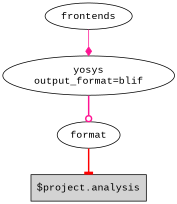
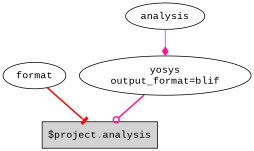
(89, 16) -> (165, 16)
(89, 106) -> (131, 106)
